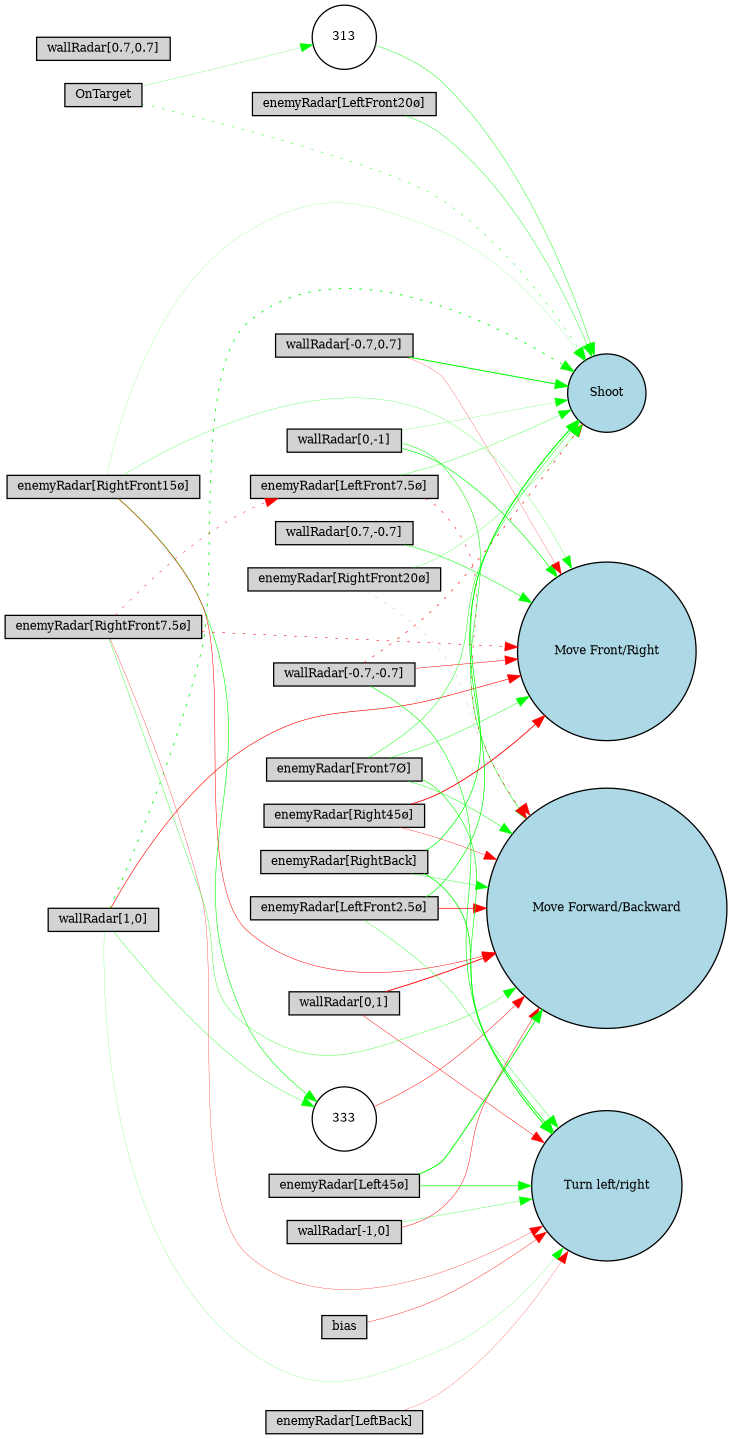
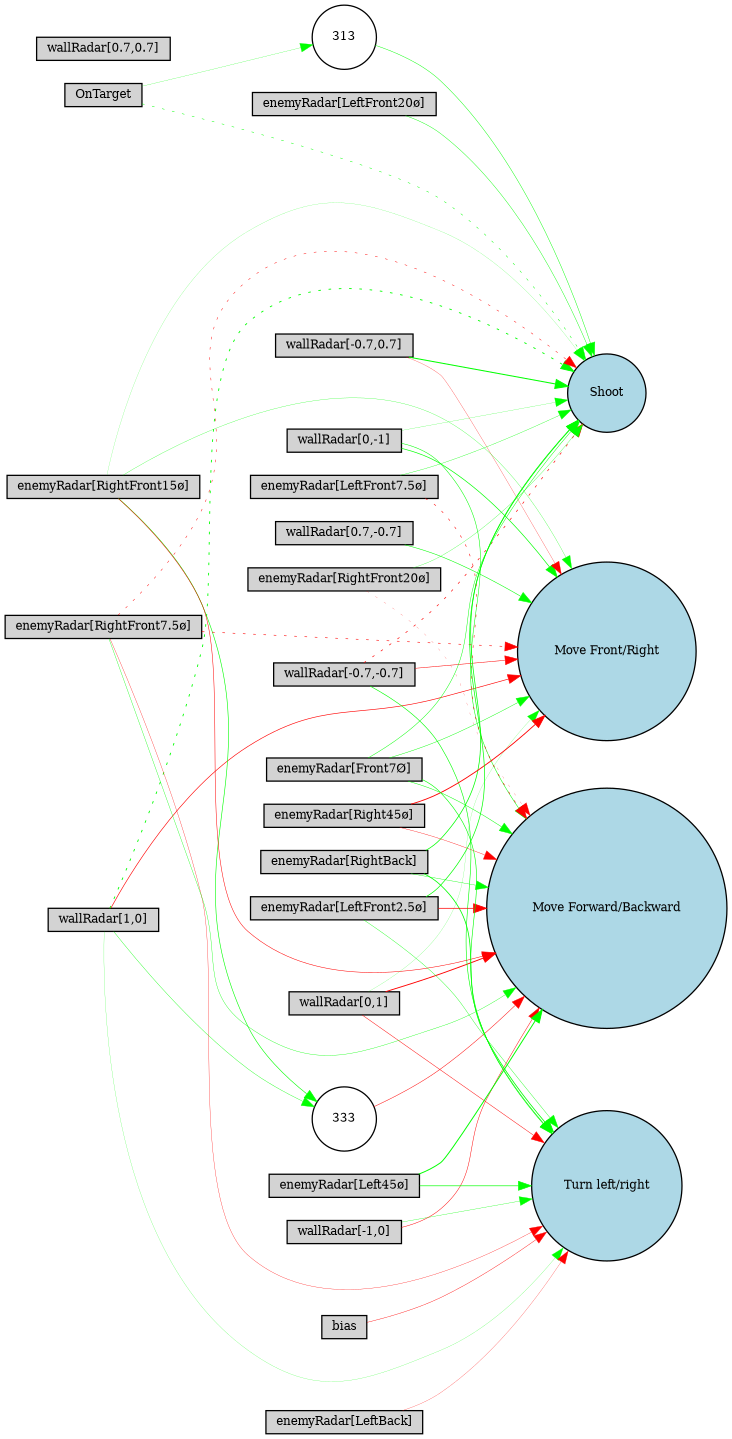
(185, 551) -> (239, 290)
none -> (460, 890)
